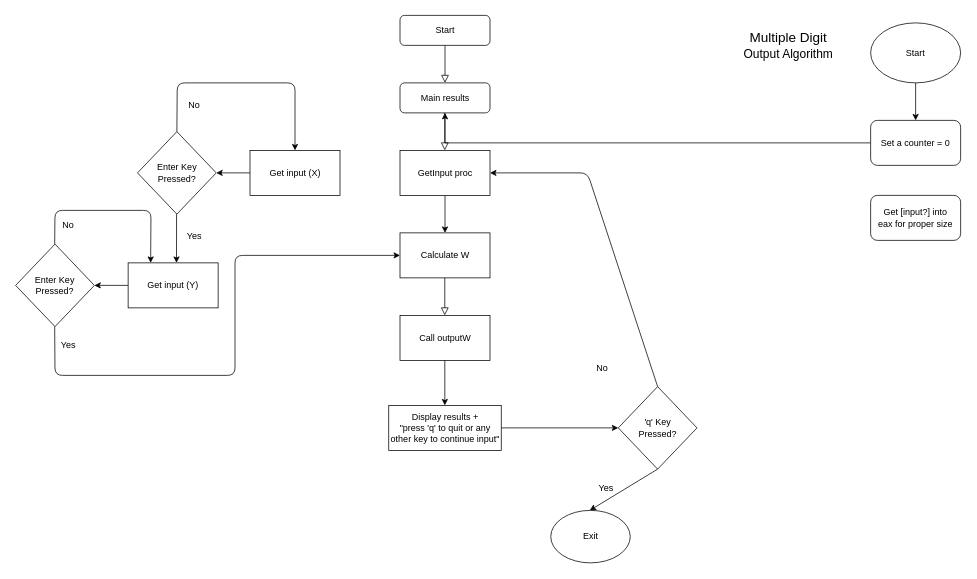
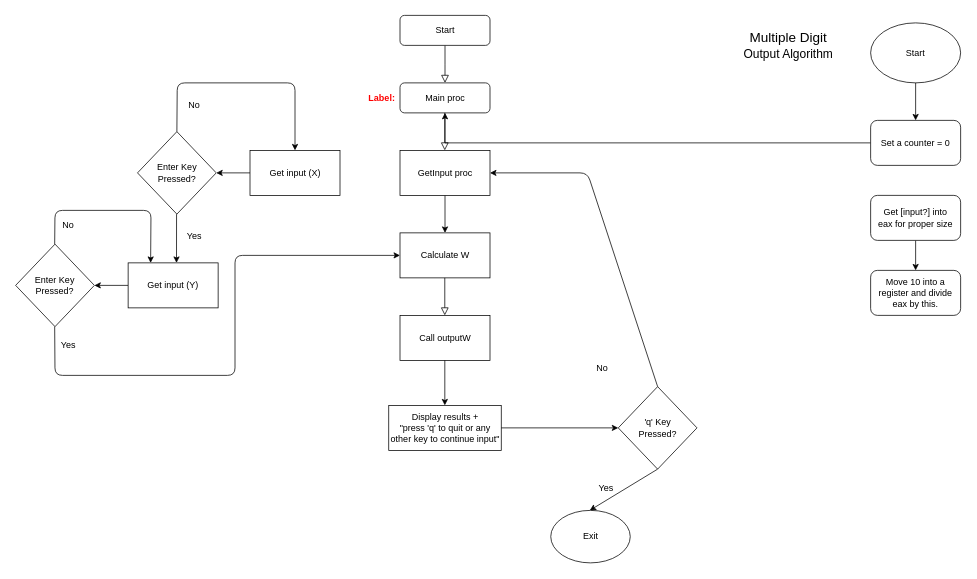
none -> (381, 98)
(445, 98) -> (445, 98)
none -> (915, 252)
none -> (915, 293)
